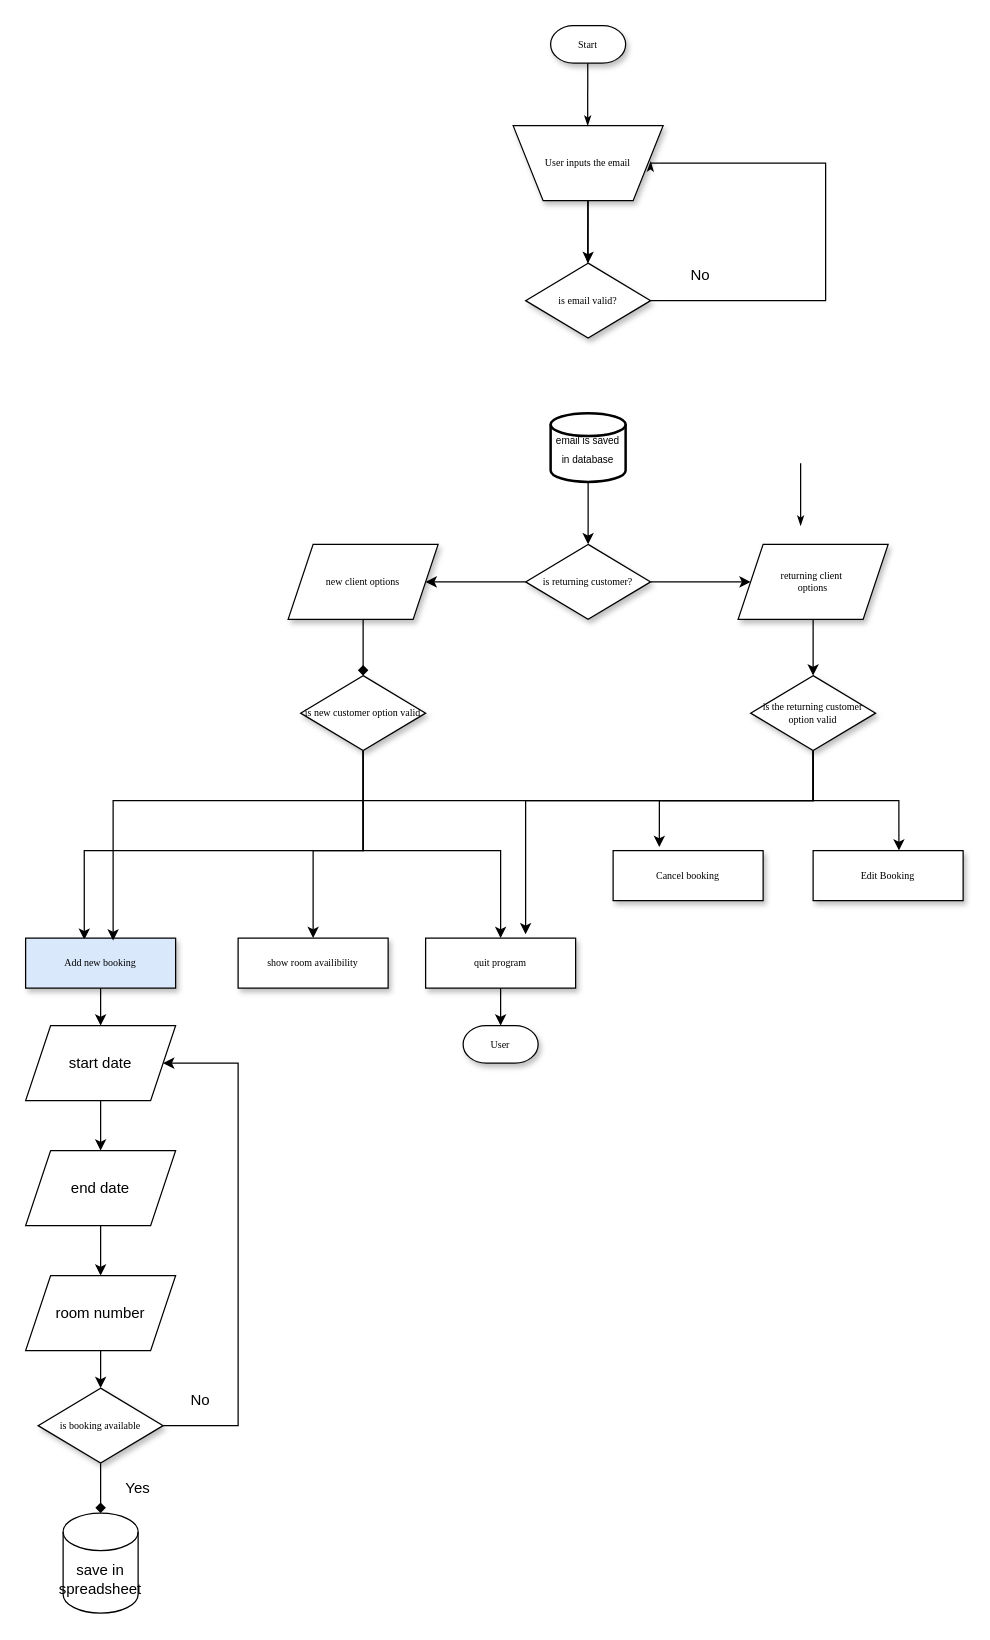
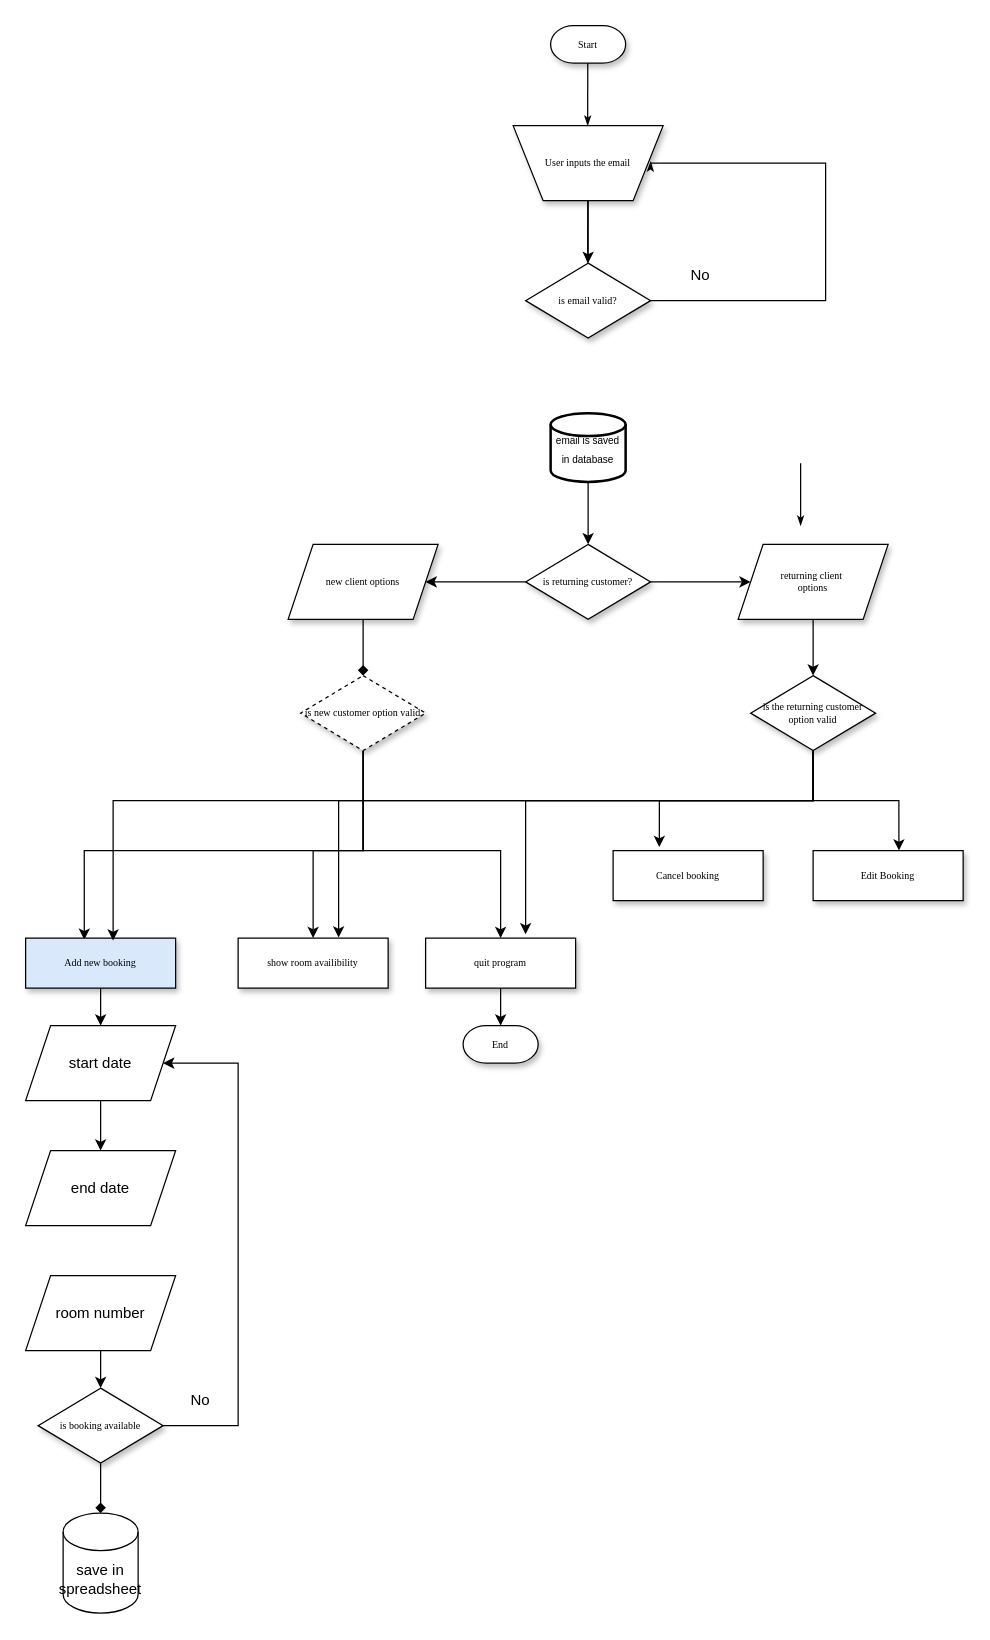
(363, 713) -> (363, 713)
none -> (339, 865)
(501, 1044) -> (501, 1044)
(101, 1247) -> none
(138, 1488) -> none
